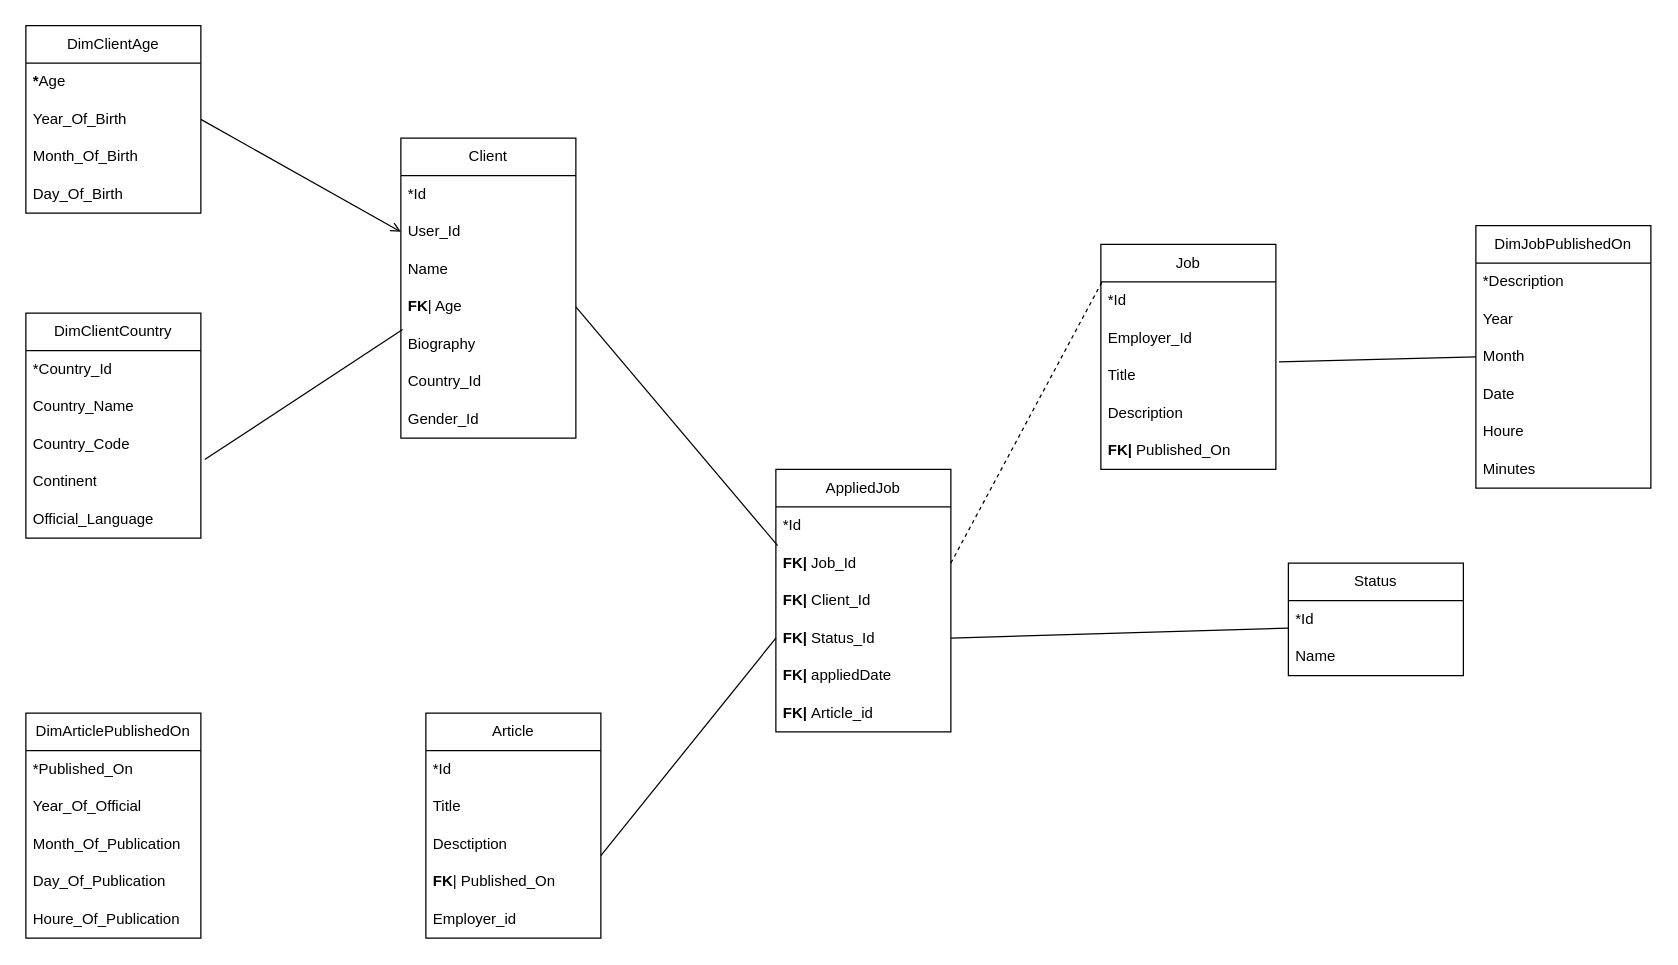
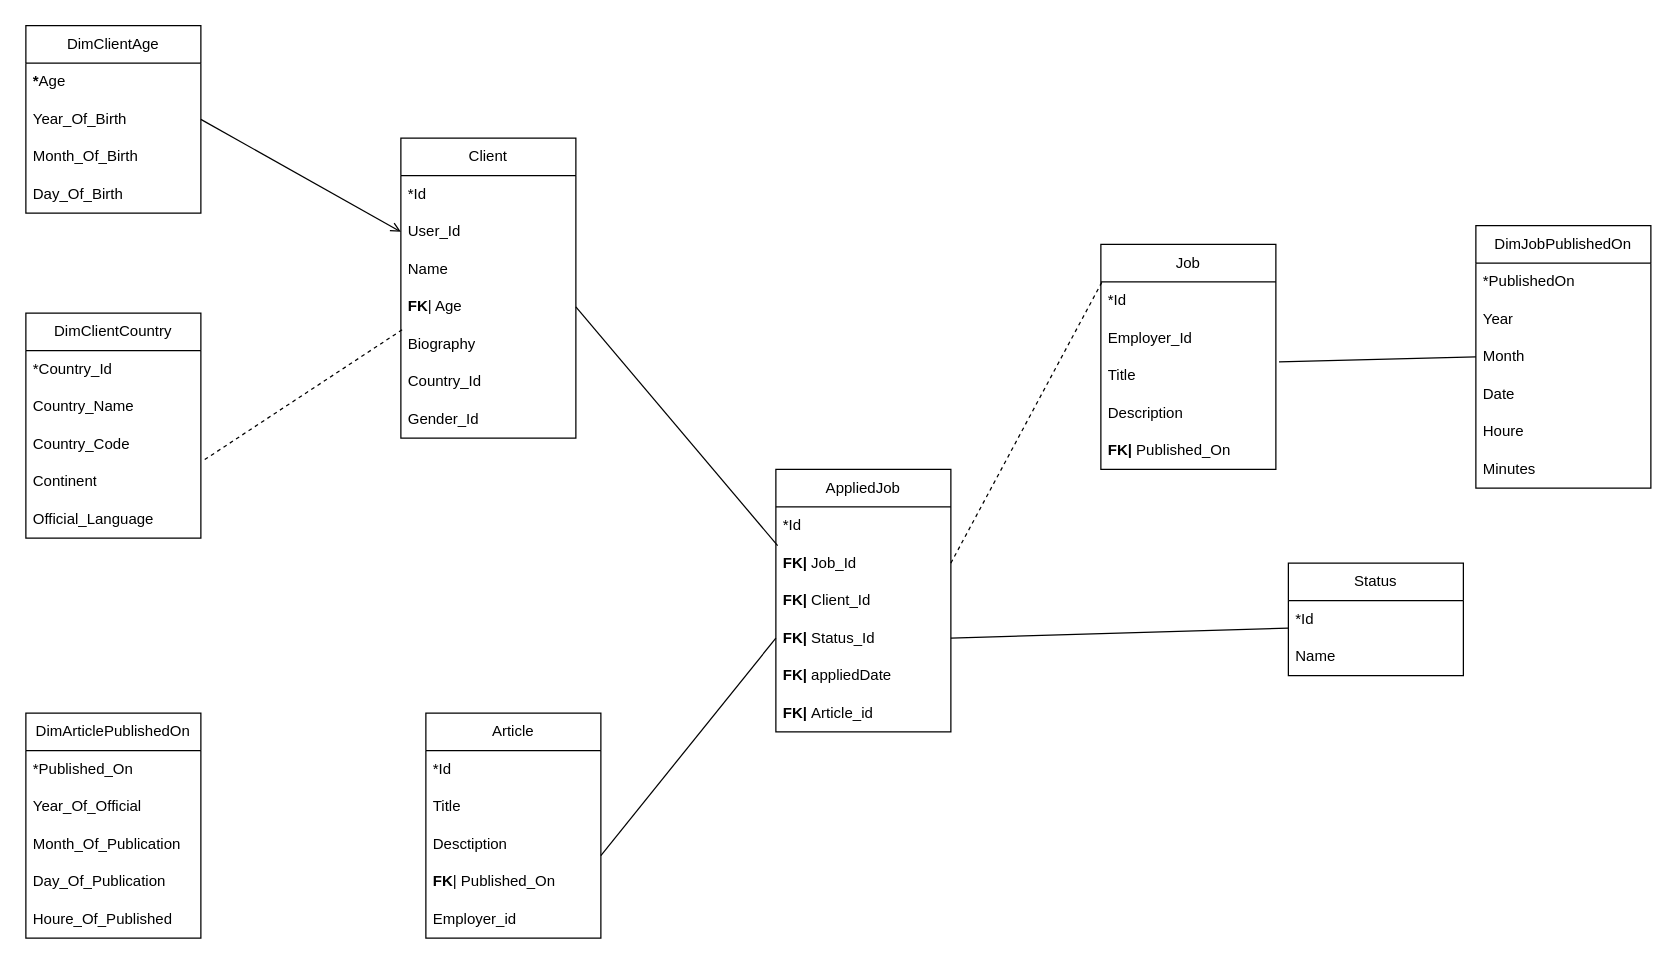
(1530, 282) -> (1530, 282)
(302, 396) -> (302, 396)
(111, 919) -> (105, 919)
